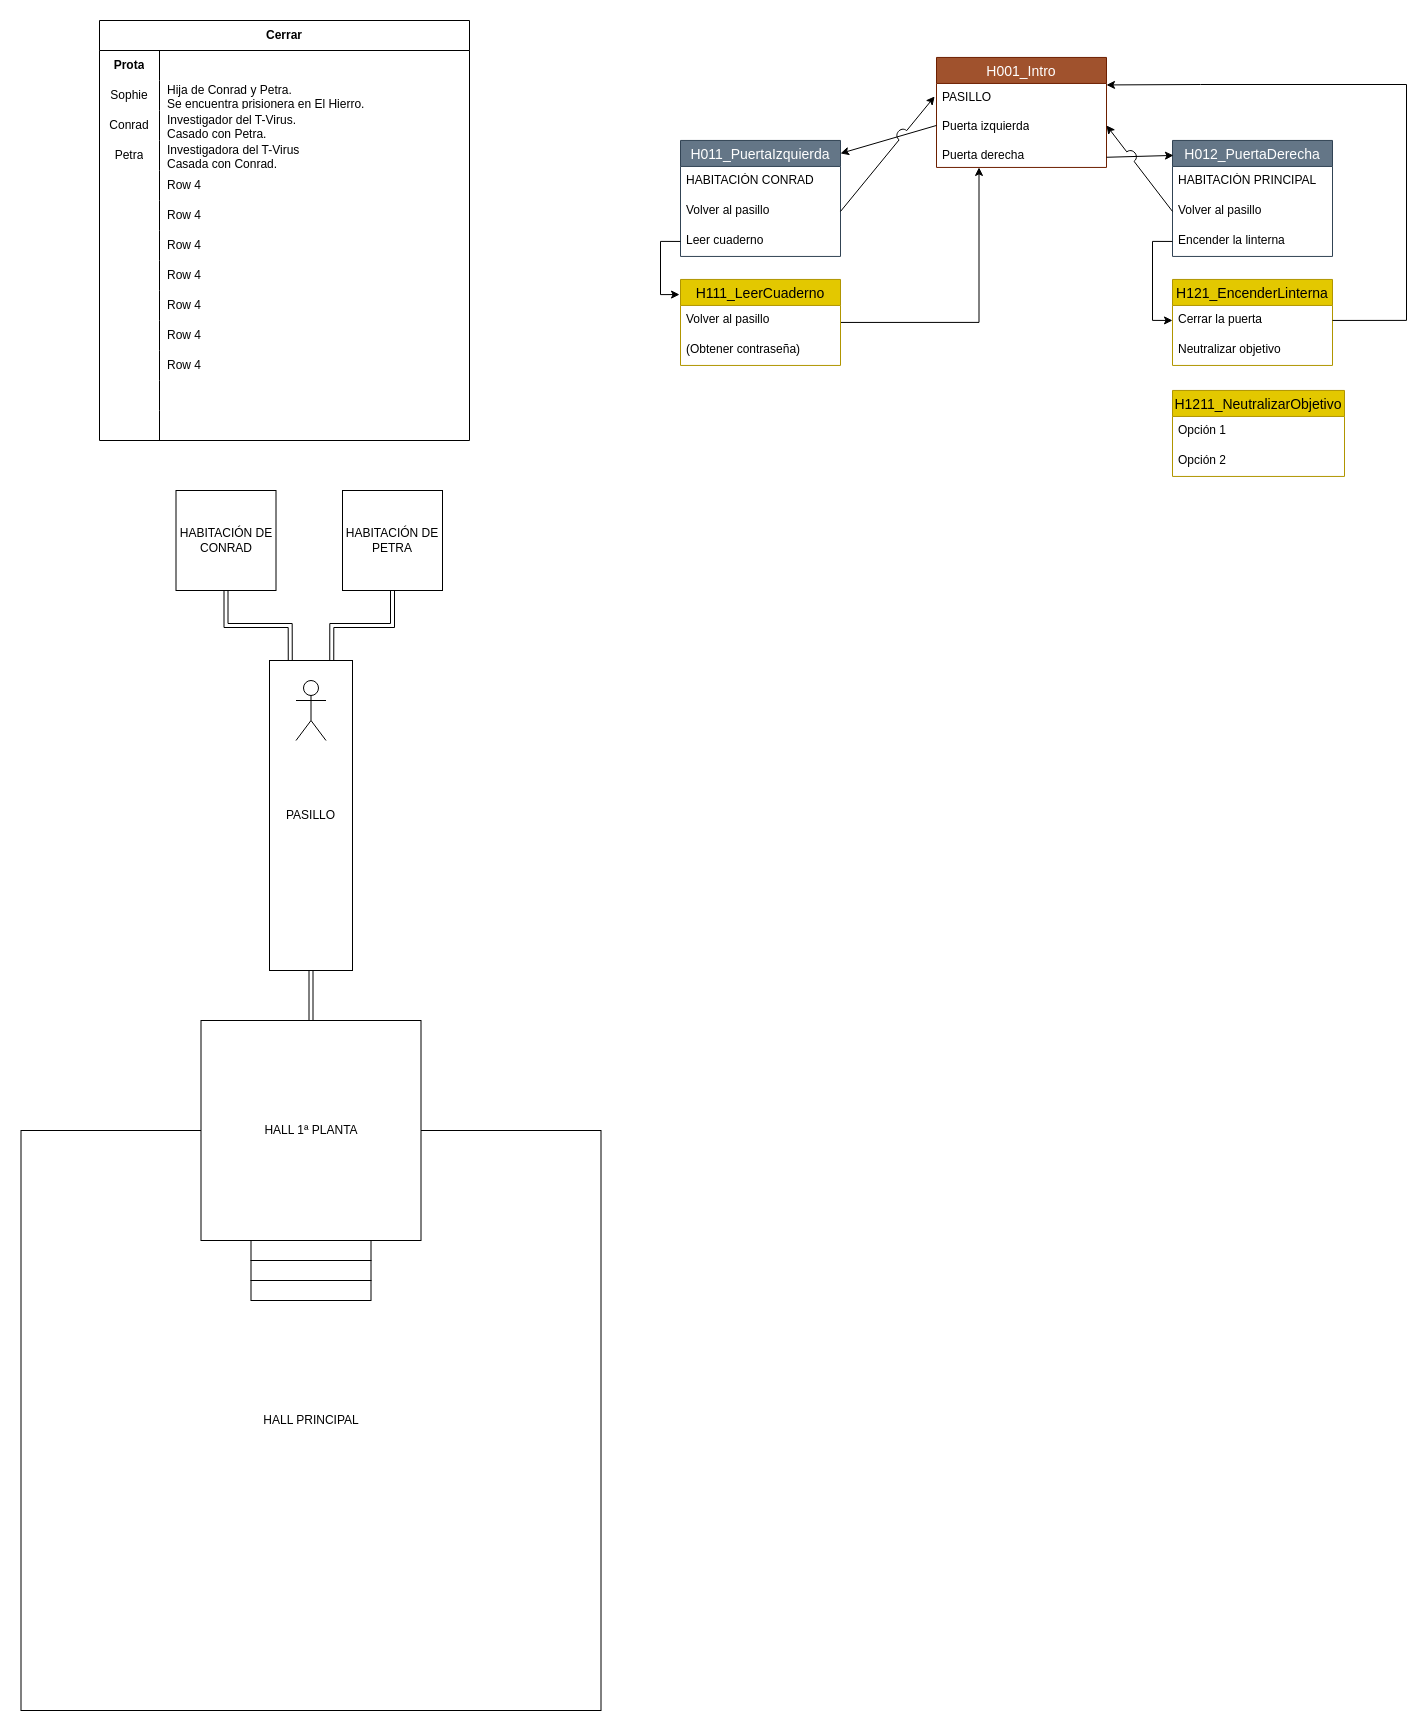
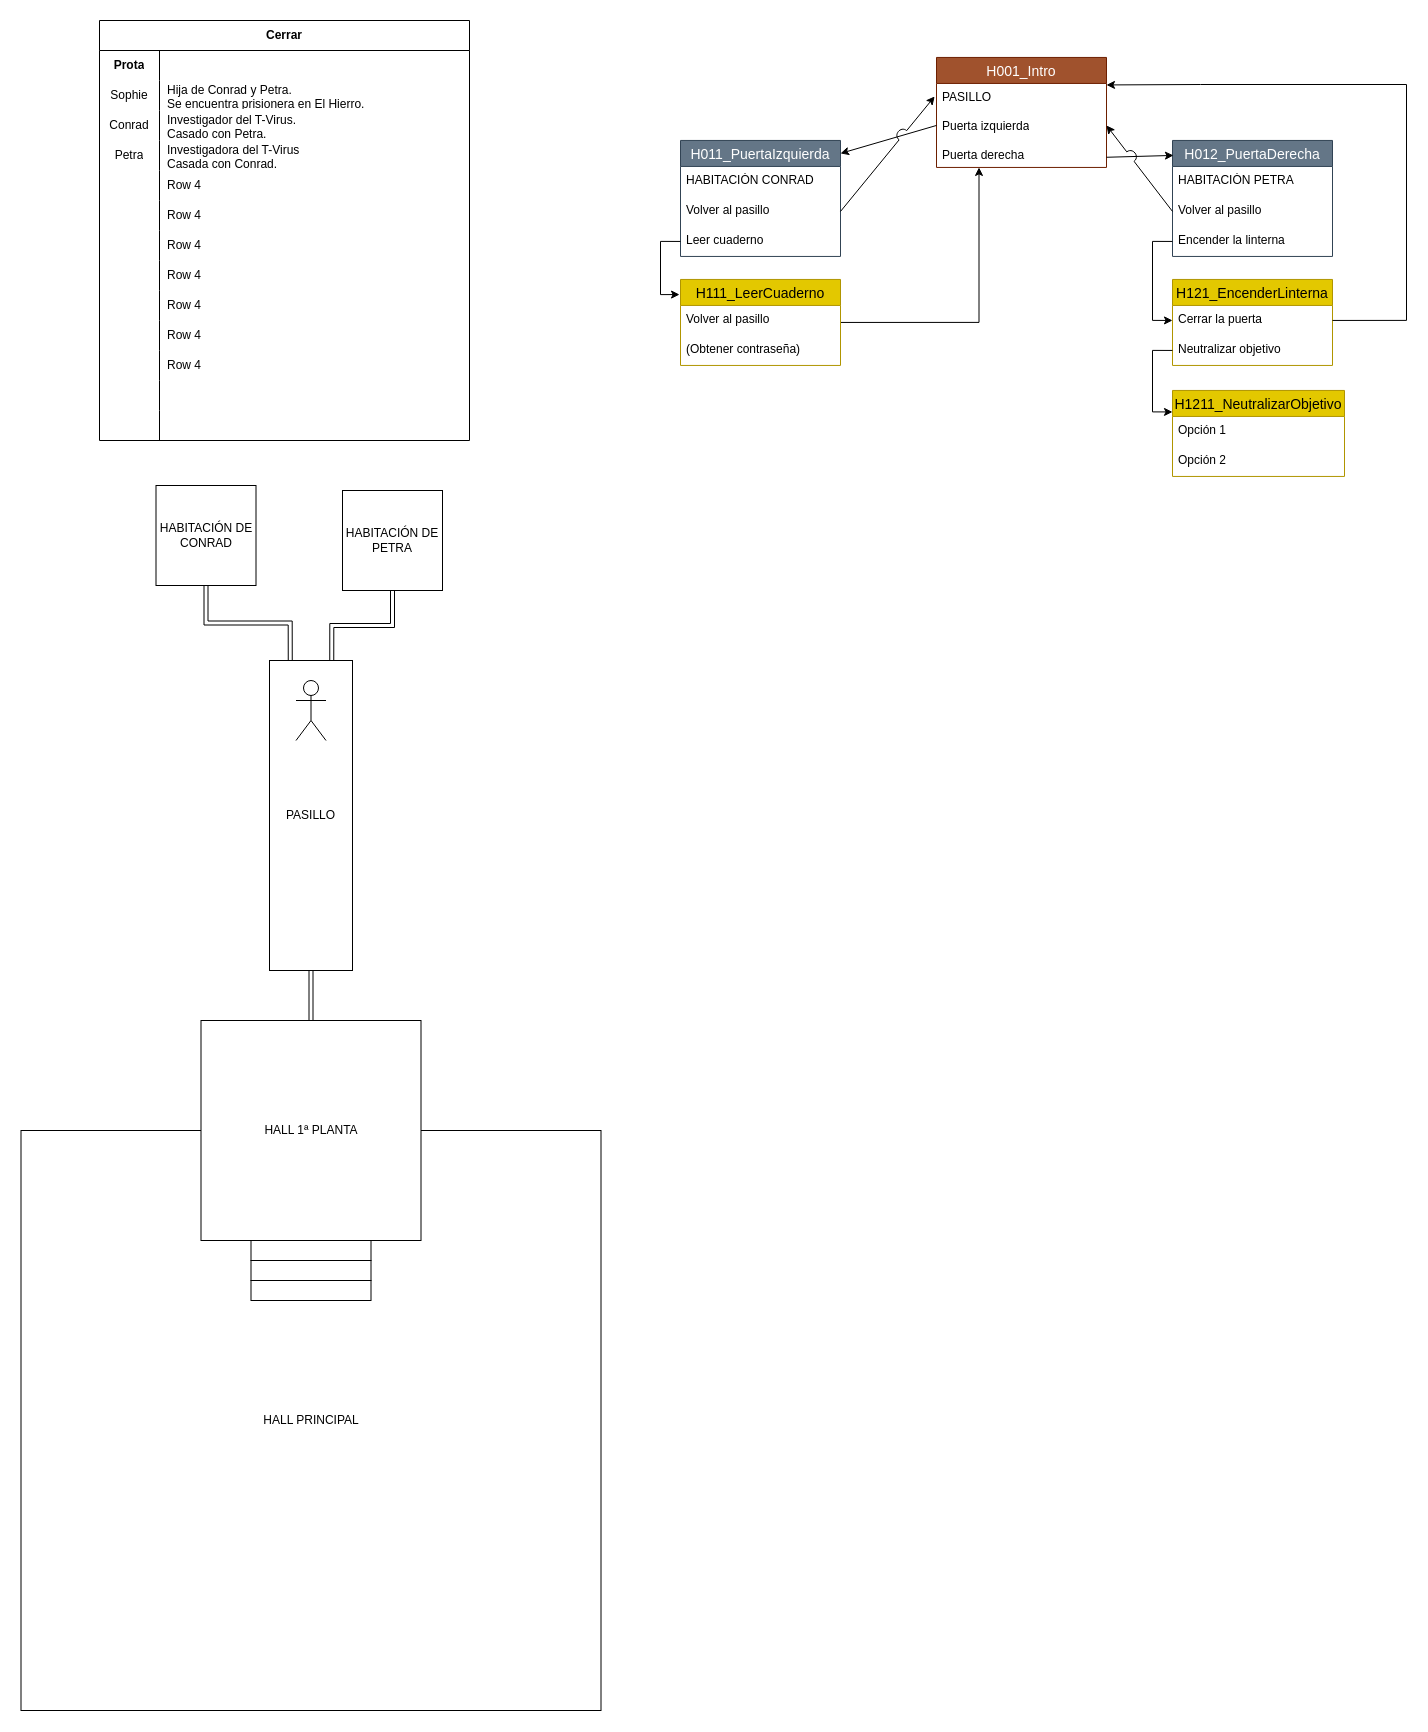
(1244, 181) -> (1231, 181)
none -> (1153, 379)
(226, 541) -> (206, 536)
